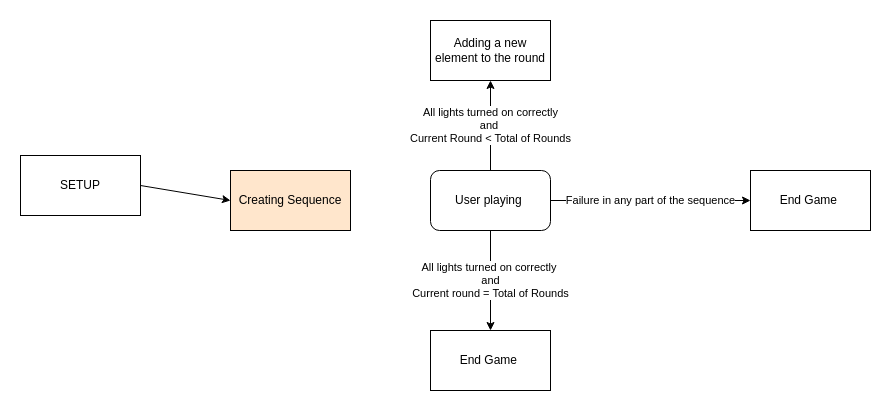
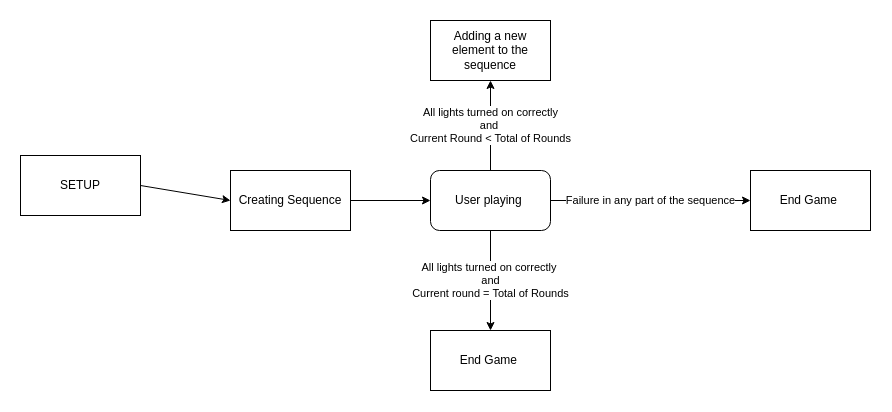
(491, 51) -> (491, 51)
(291, 201) -> (291, 201)
none -> (387, 201)
